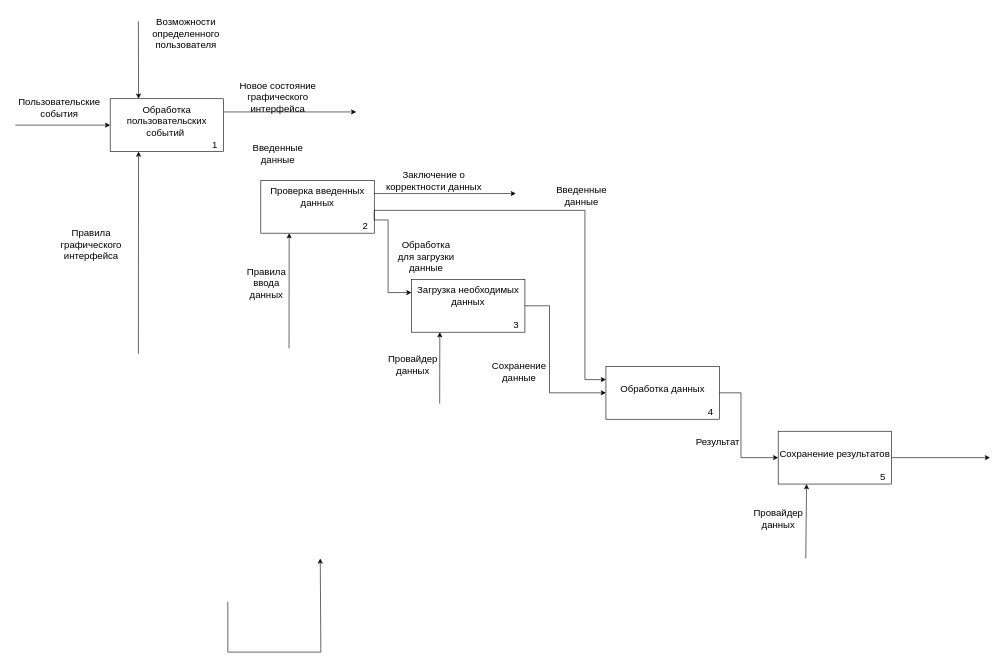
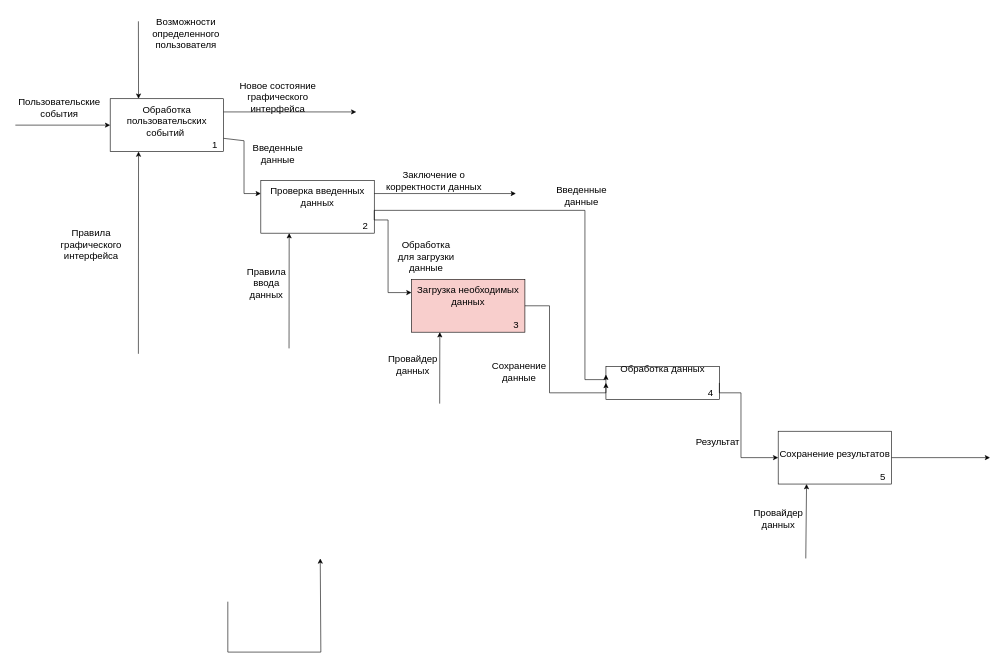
none -> (234, 140)
(468, 306) -> (468, 306)
(662, 393) -> (662, 383)
